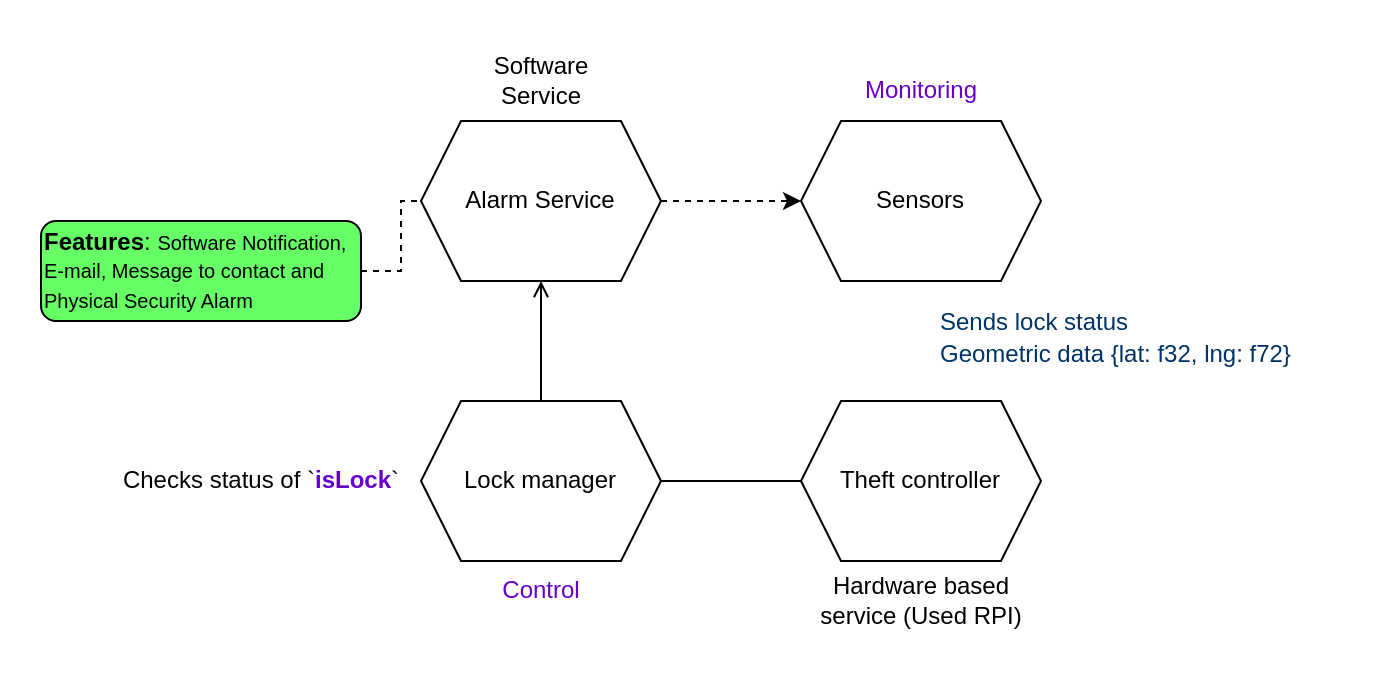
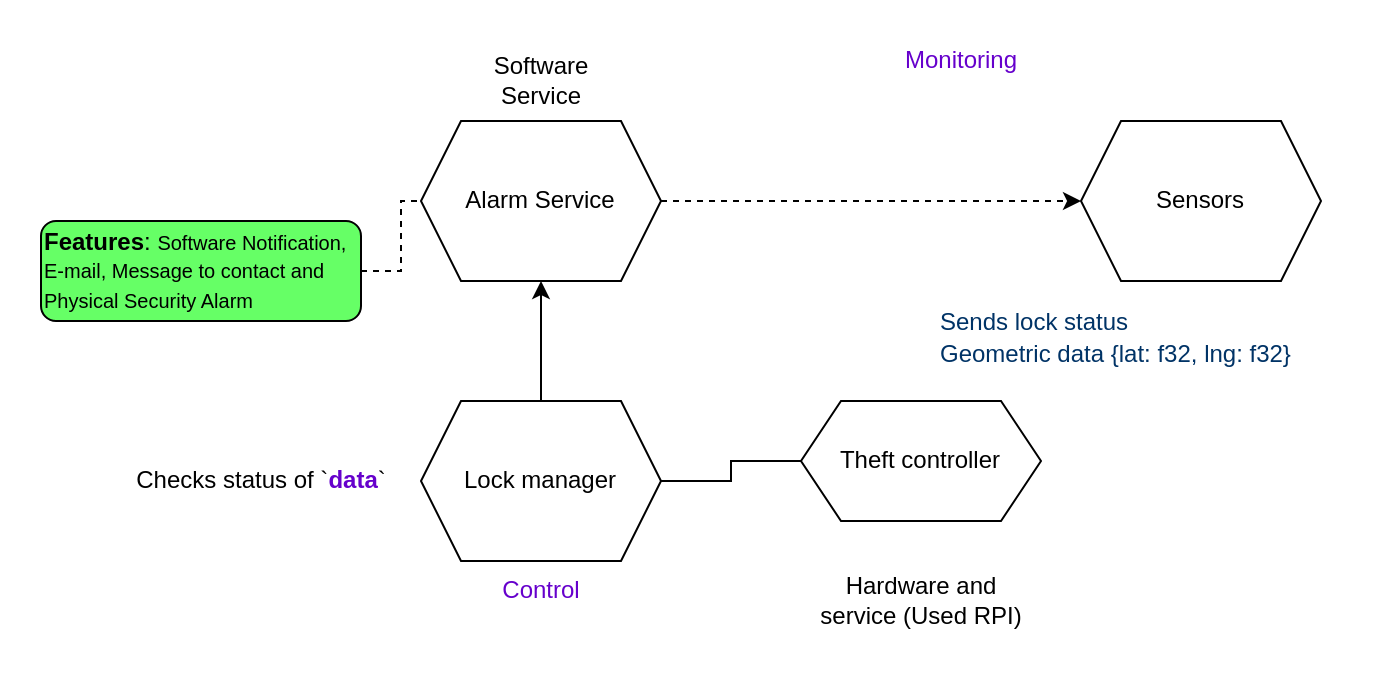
(921, 91) -> (961, 61)
(921, 201) -> (1201, 201)
(541, 293) -> (541, 296)
(1142, 355) -> (1142, 355)
(262, 481) -> (262, 481)
(921, 481) -> (921, 461)
(922, 601) -> (922, 601)
